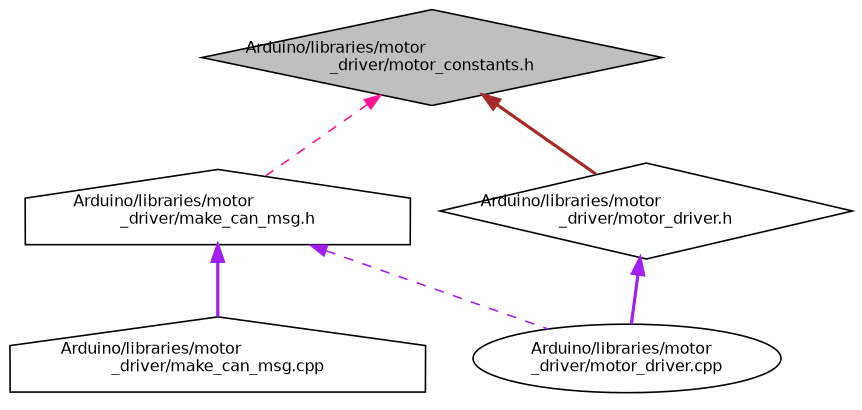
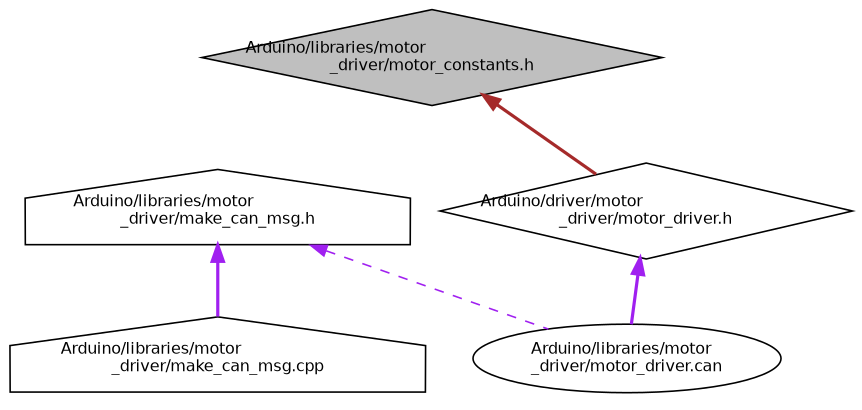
(317, 140) -> none
(646, 211) -> (646, 211)
(627, 358) -> (627, 358)
